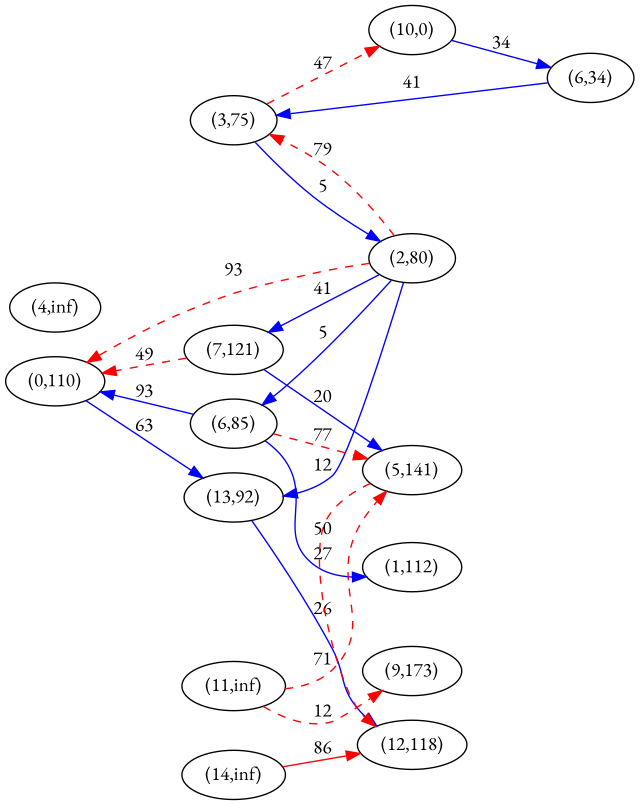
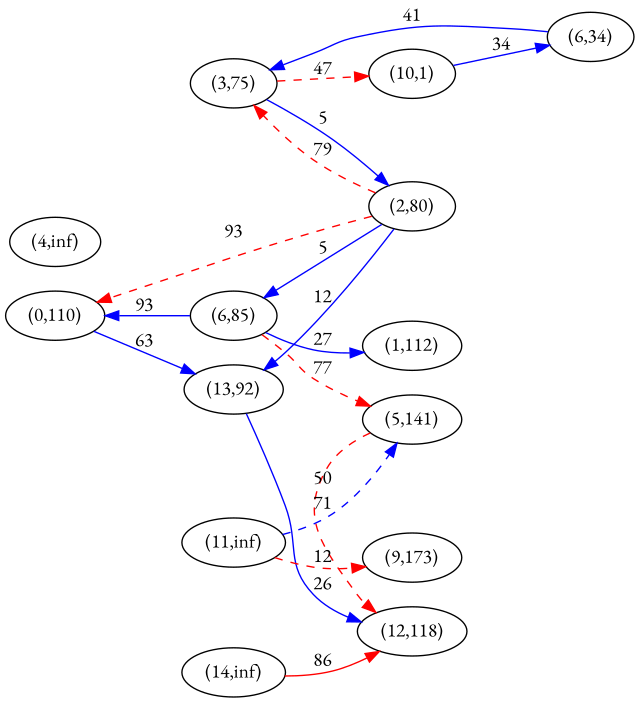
(412, 30) -> (412, 74)
(234, 350) -> none
(352, 611) -> (344, 506)
